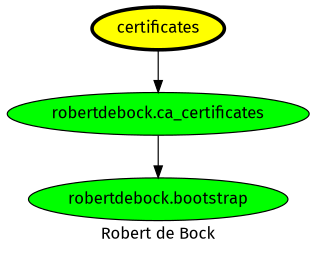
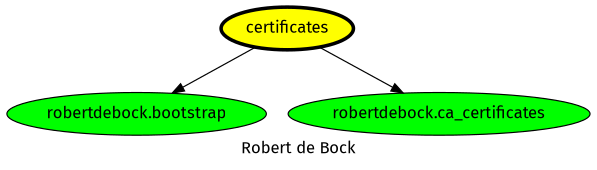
(158, 151) -> (219, 67)
